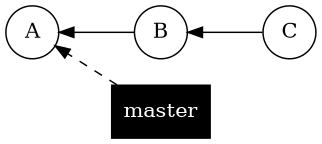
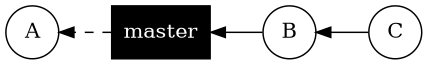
(104, 32) -> (244, 32)
